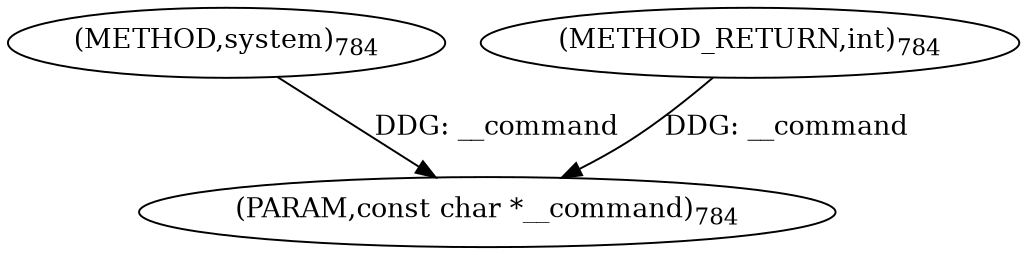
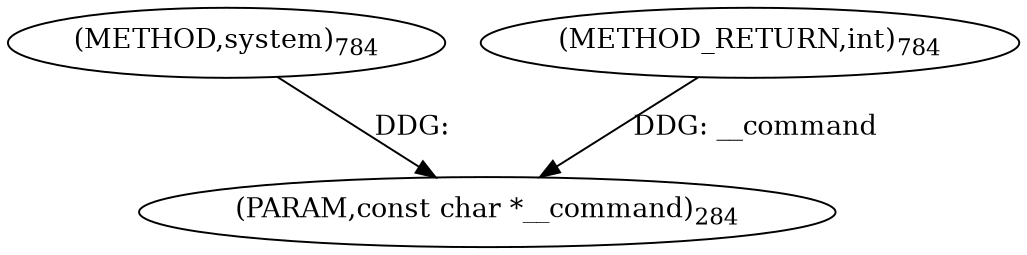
(497, 127) -> (416, 127)
(717, 209) -> (717, 209)
